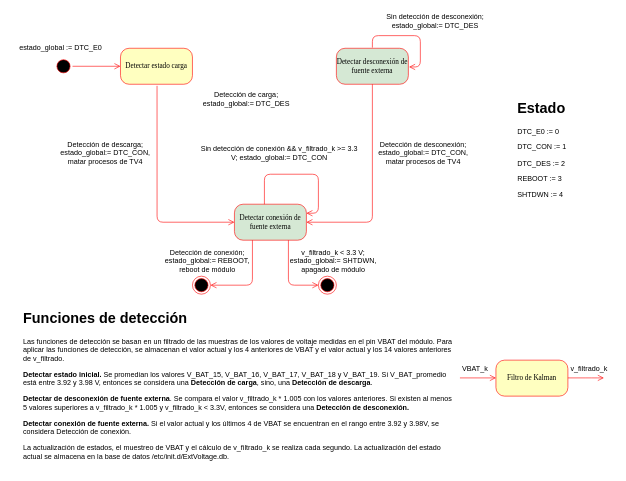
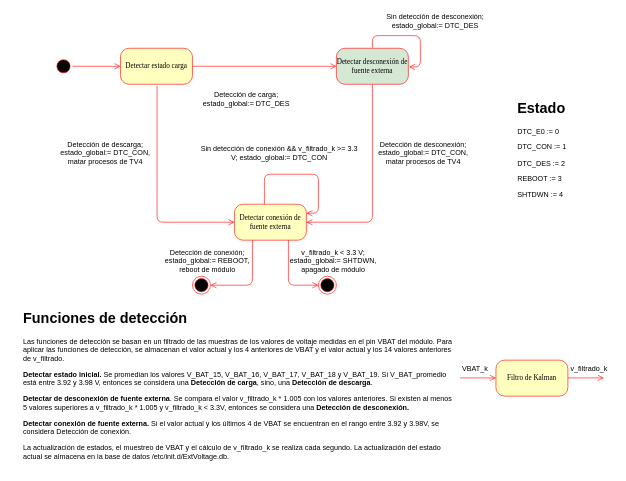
(60, 48) -> none
none -> (264, 66)
(270, 222) -> (270, 222)
